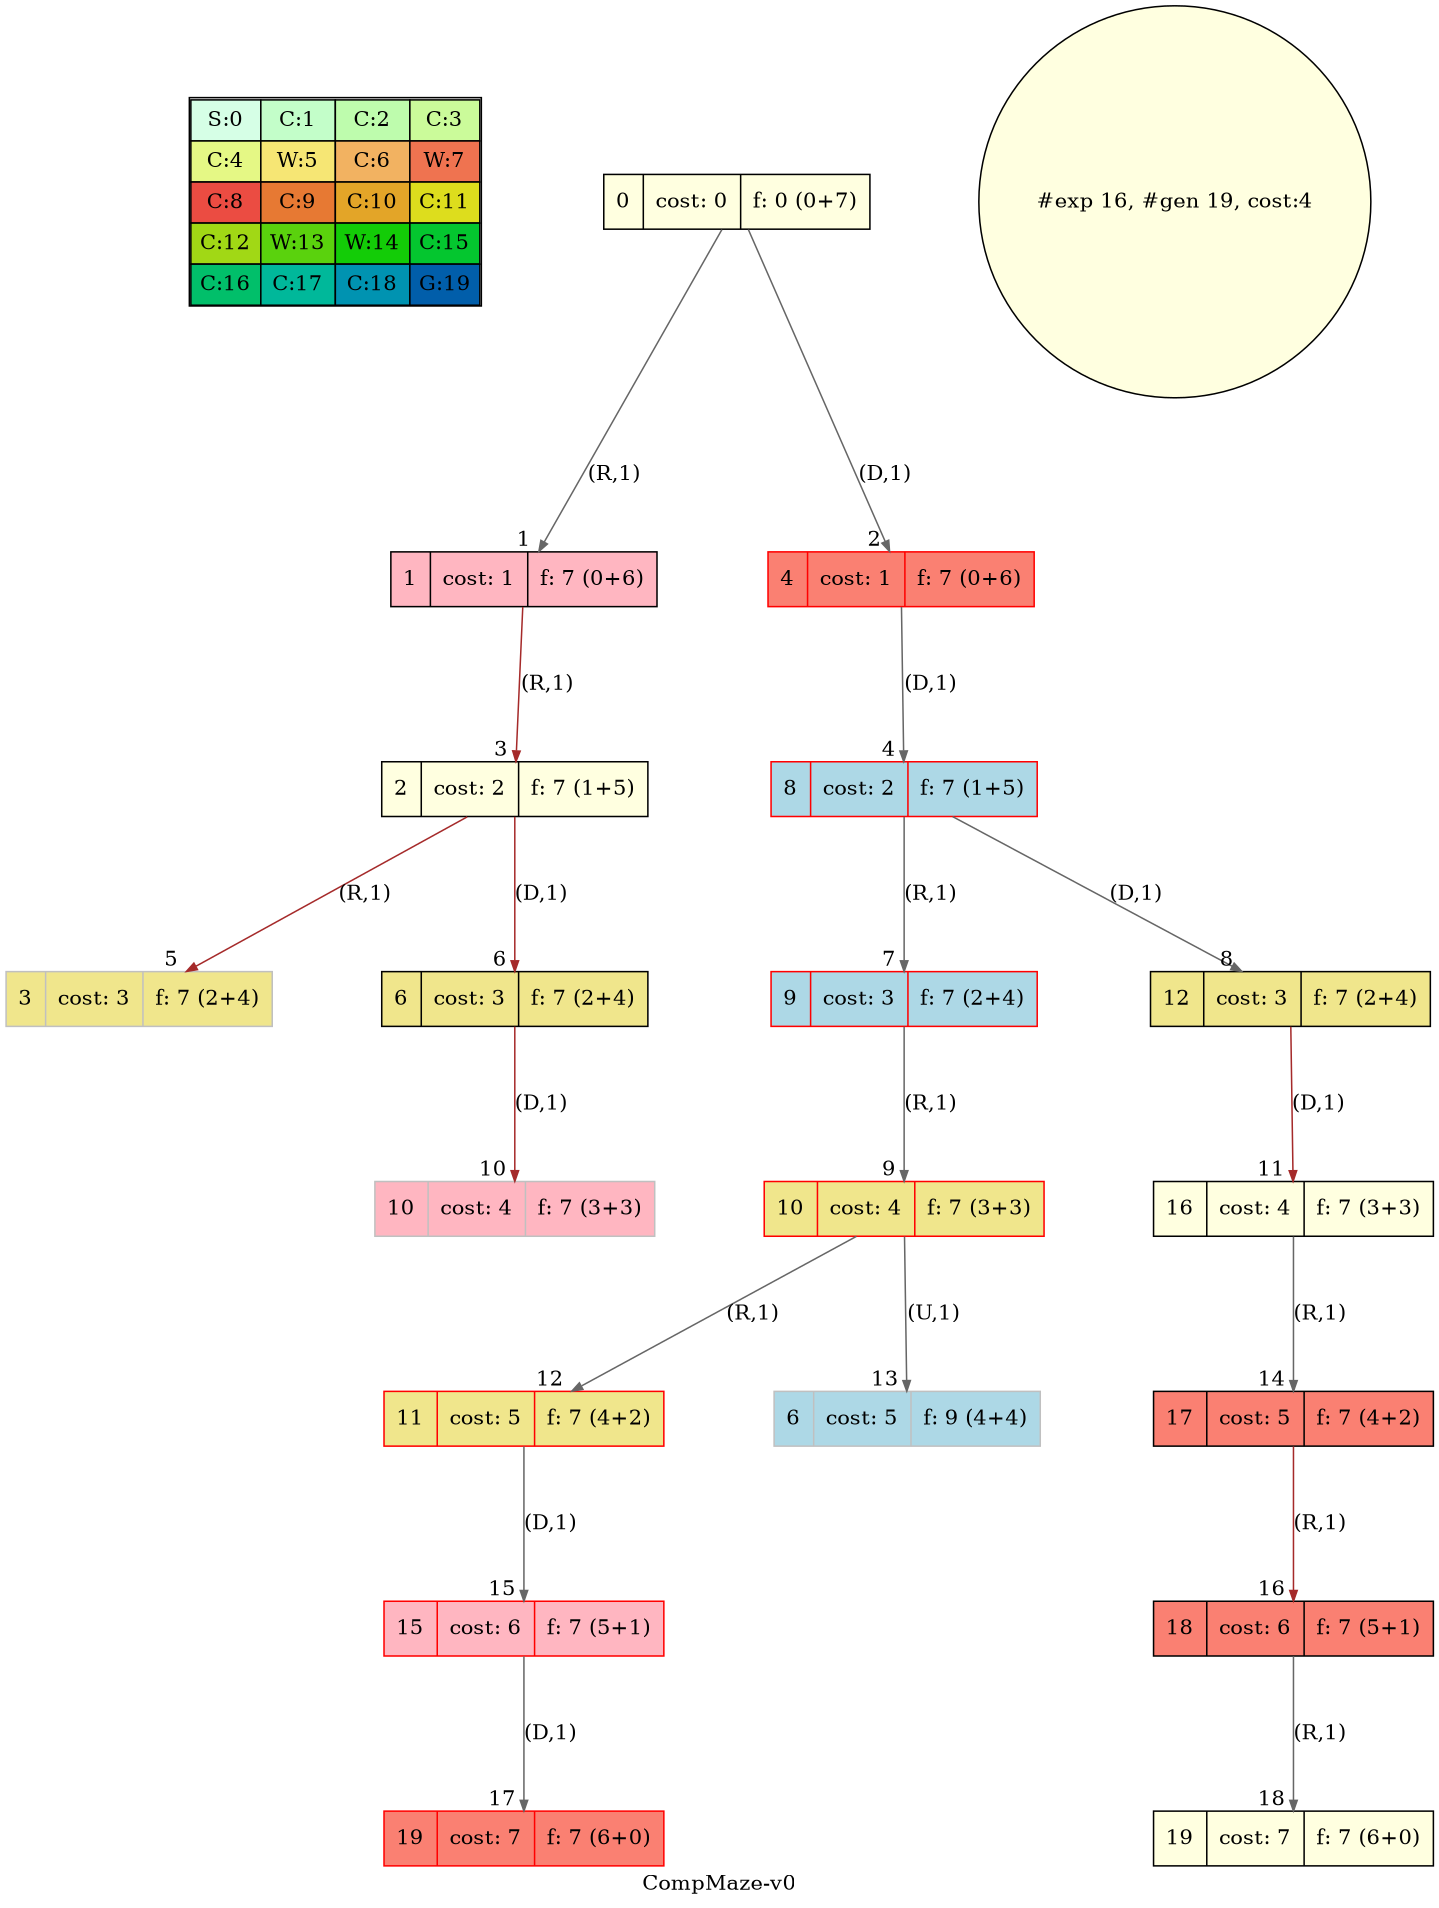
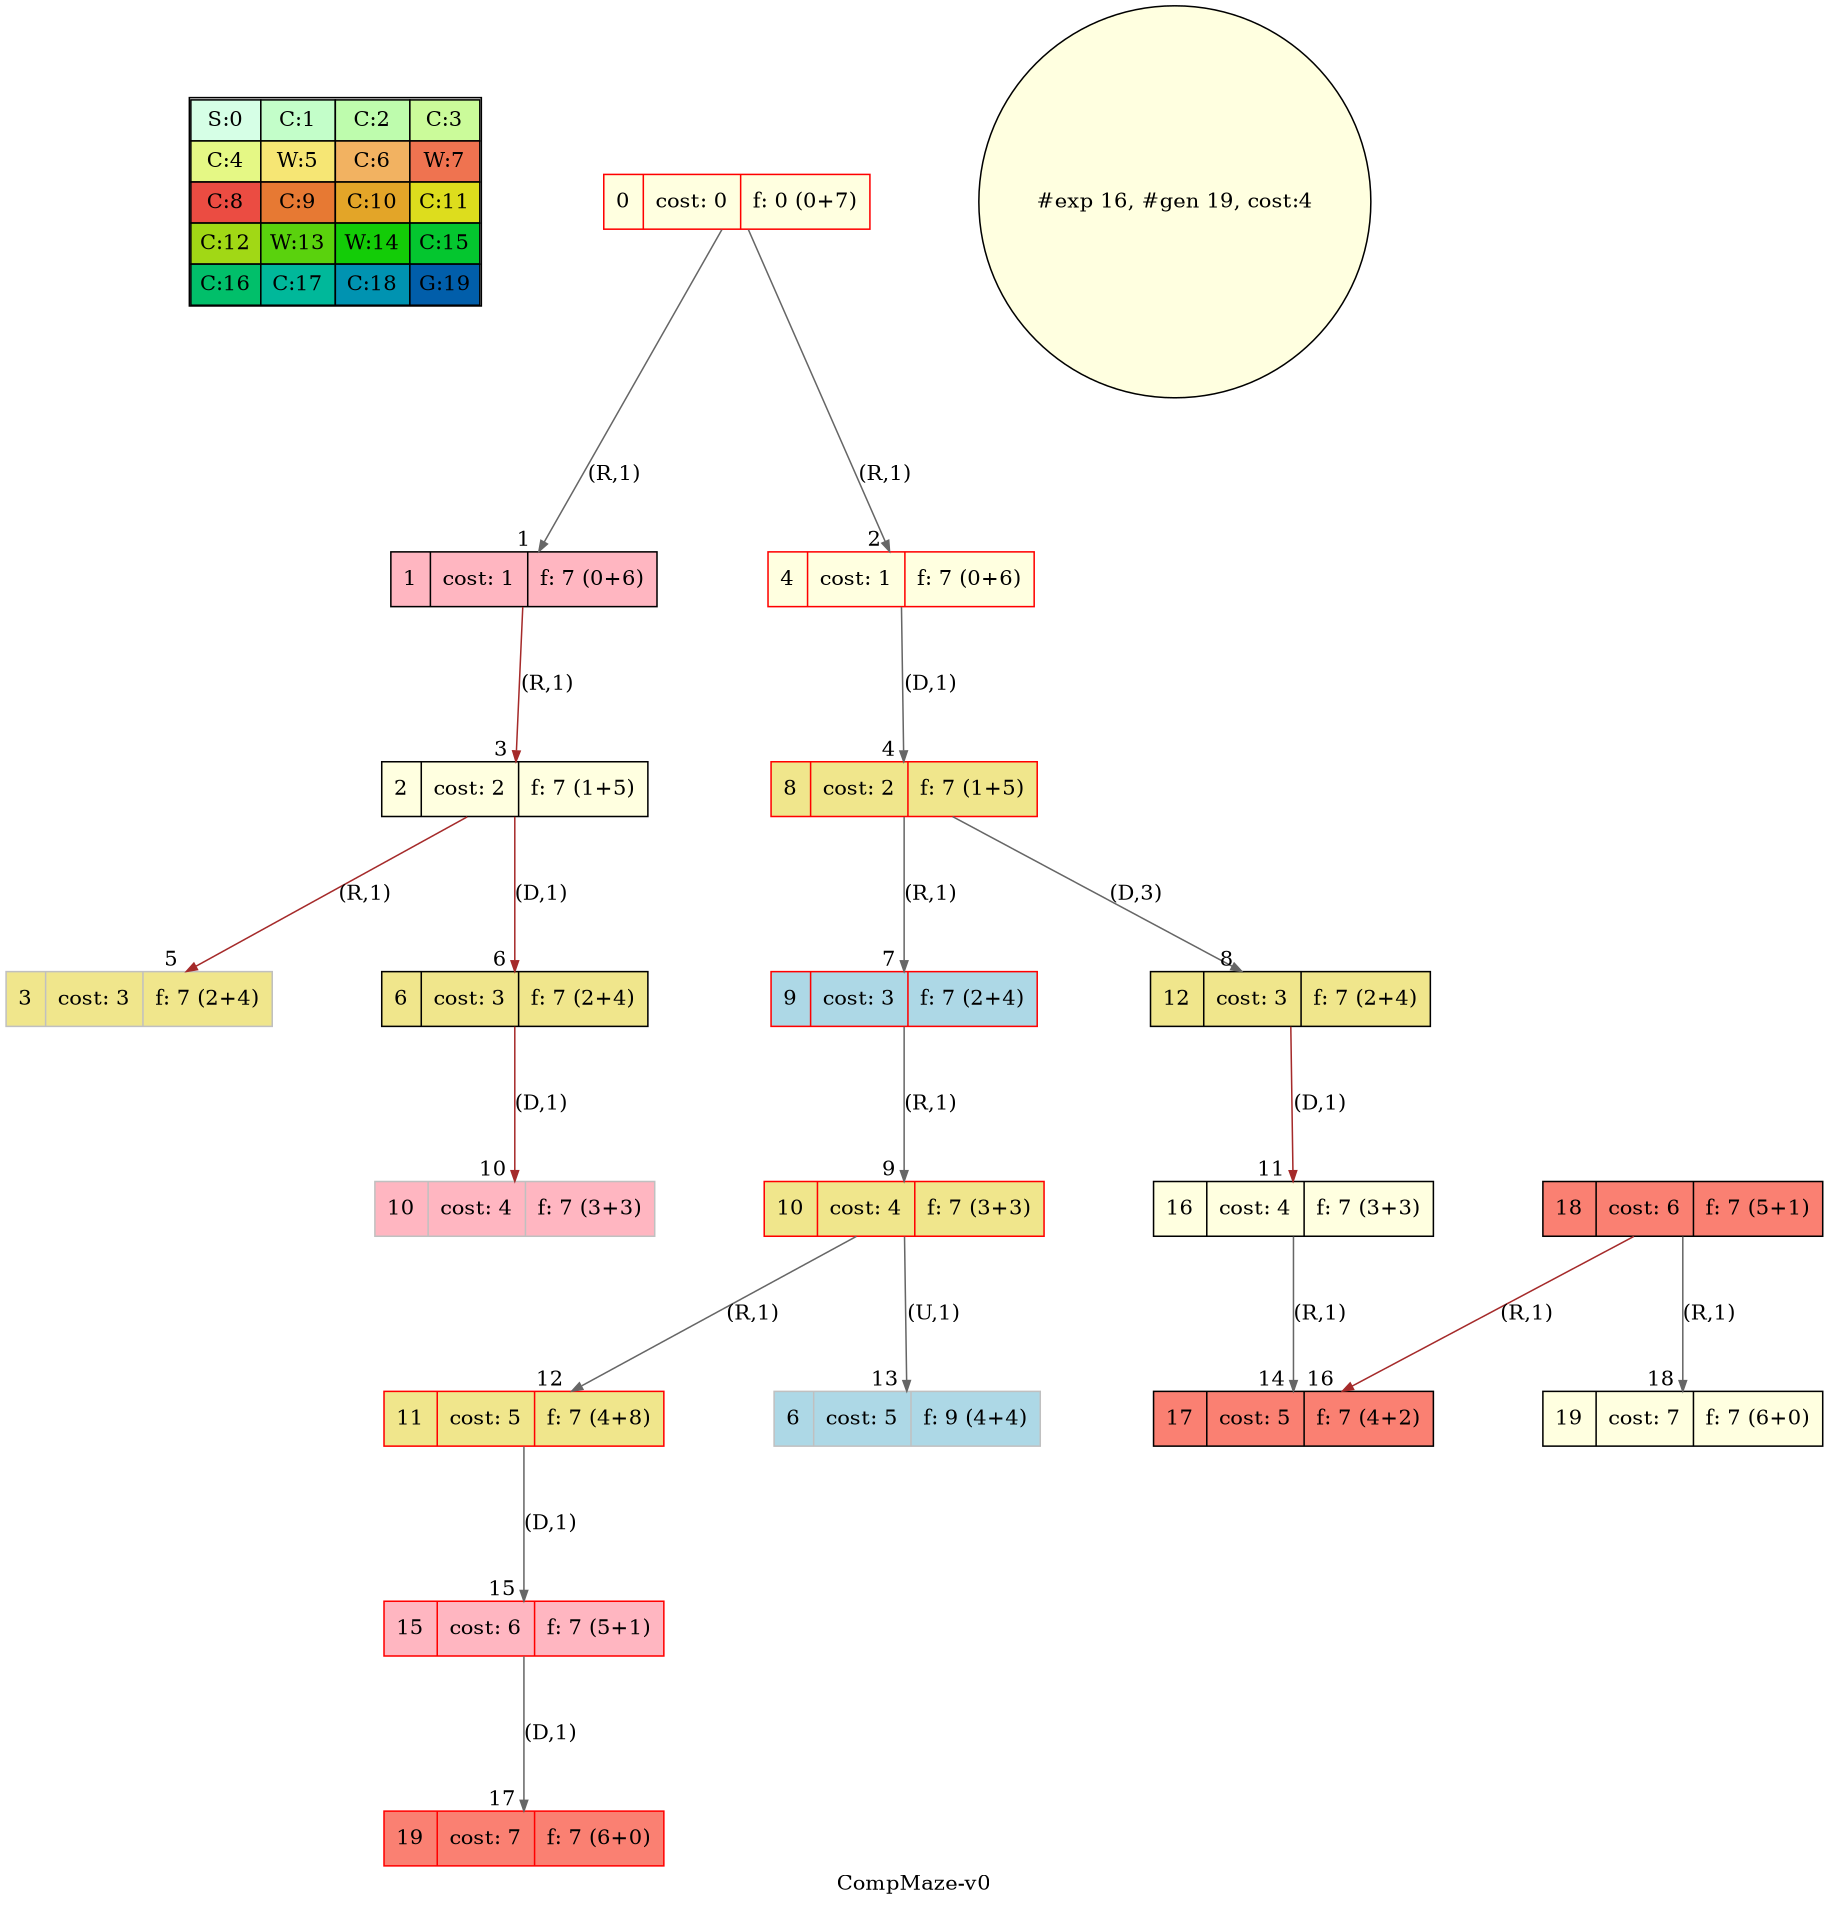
(737, 202) -> (737, 202)
(885, 474) -> (885, 474)
(901, 579) -> (901, 579)
(904, 789) -> (904, 789)
(1136, 894) -> (1136, 894)
(599, 1418) -> (599, 1418)
(1293, 1518) -> (1493, 1311)
